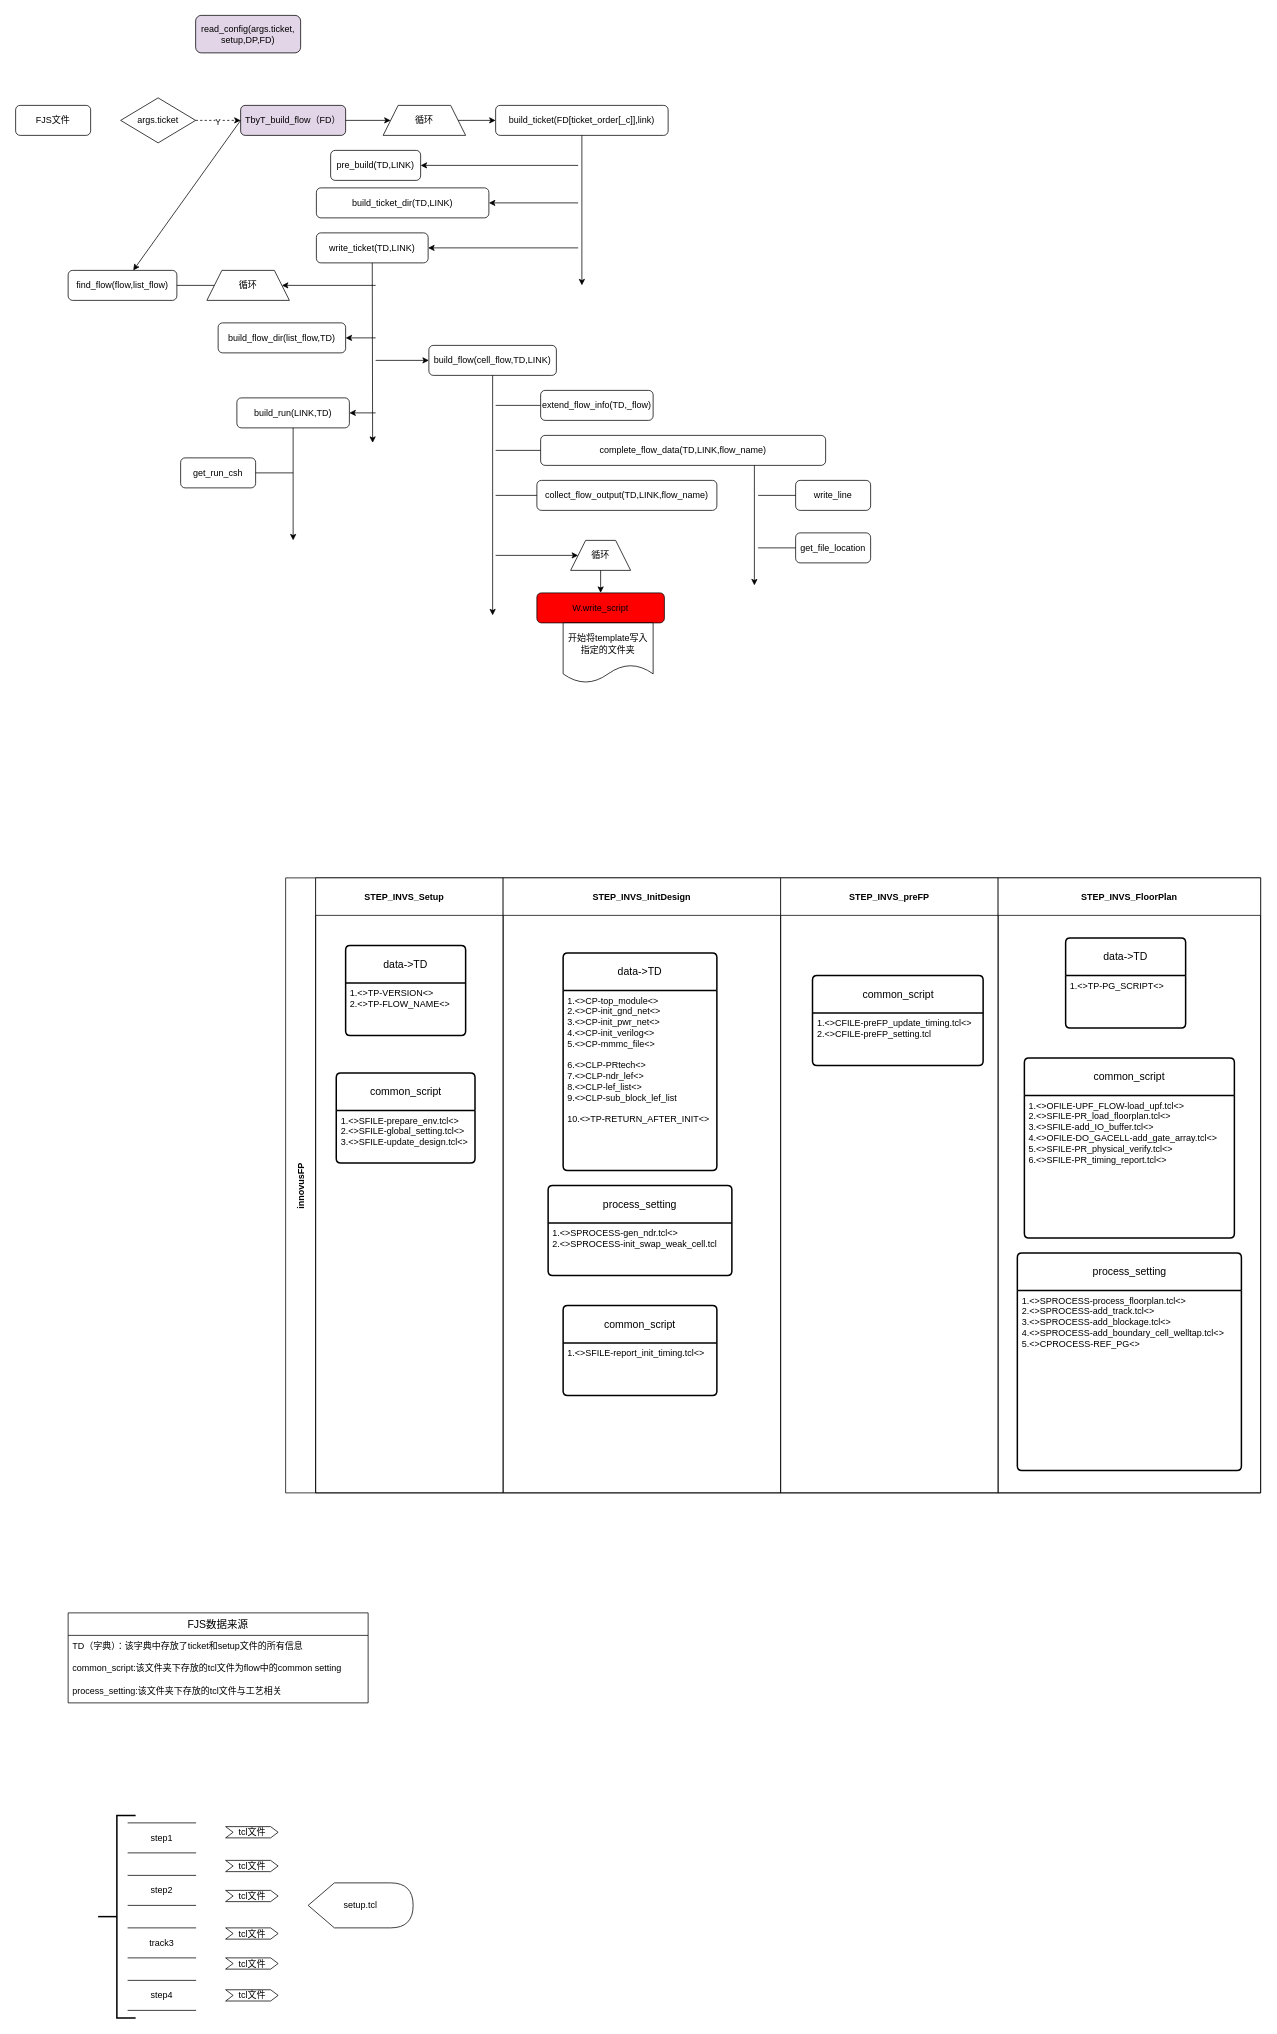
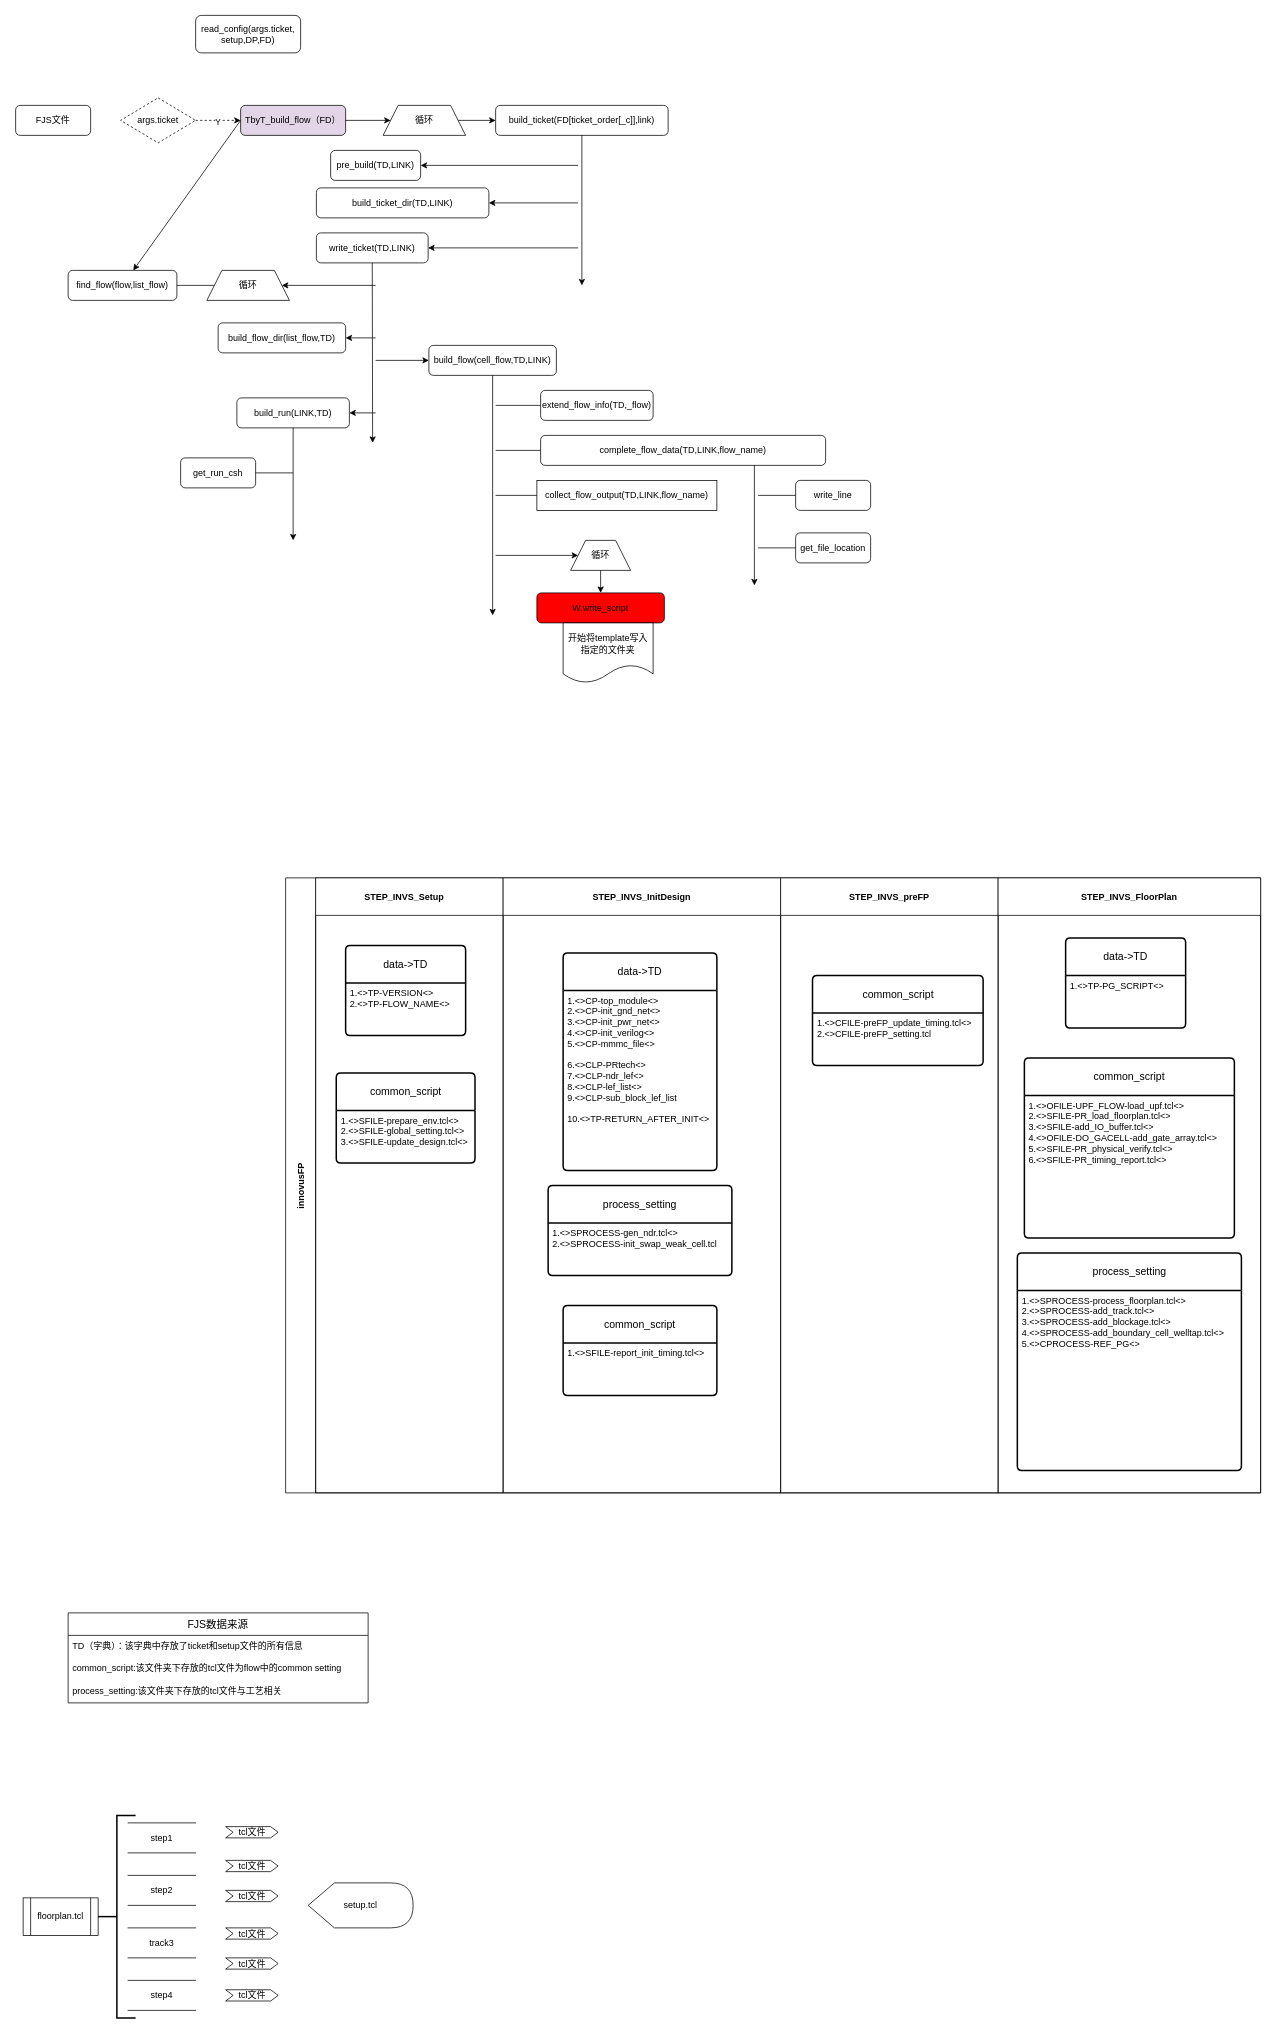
(248, 34) -> (248, 34)
(158, 120) -> (158, 120)
(627, 495) -> (627, 495)
none -> (60, 1917)
